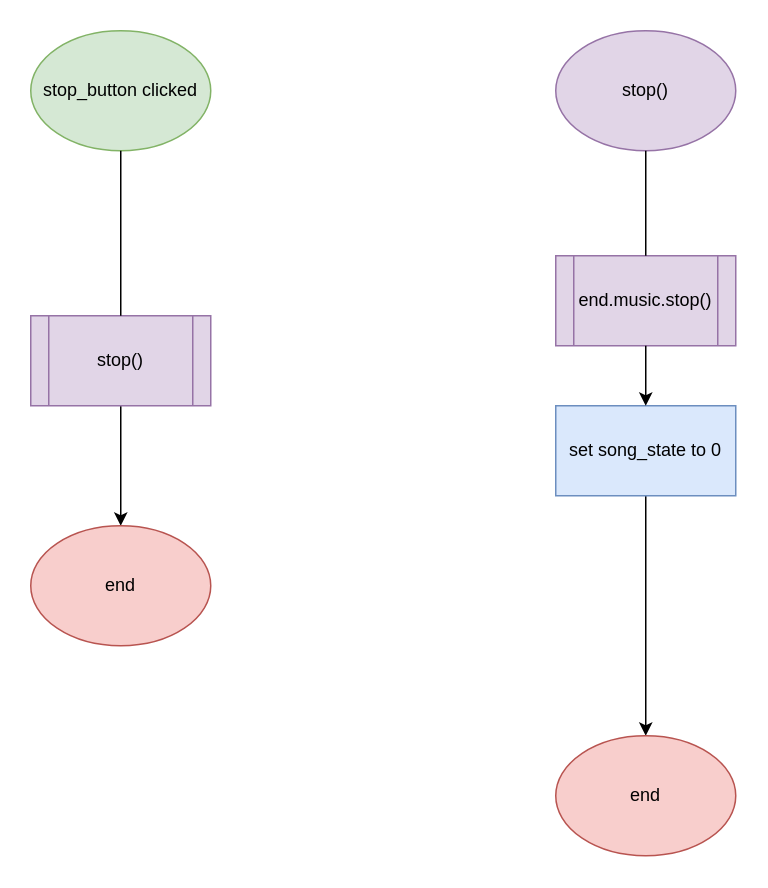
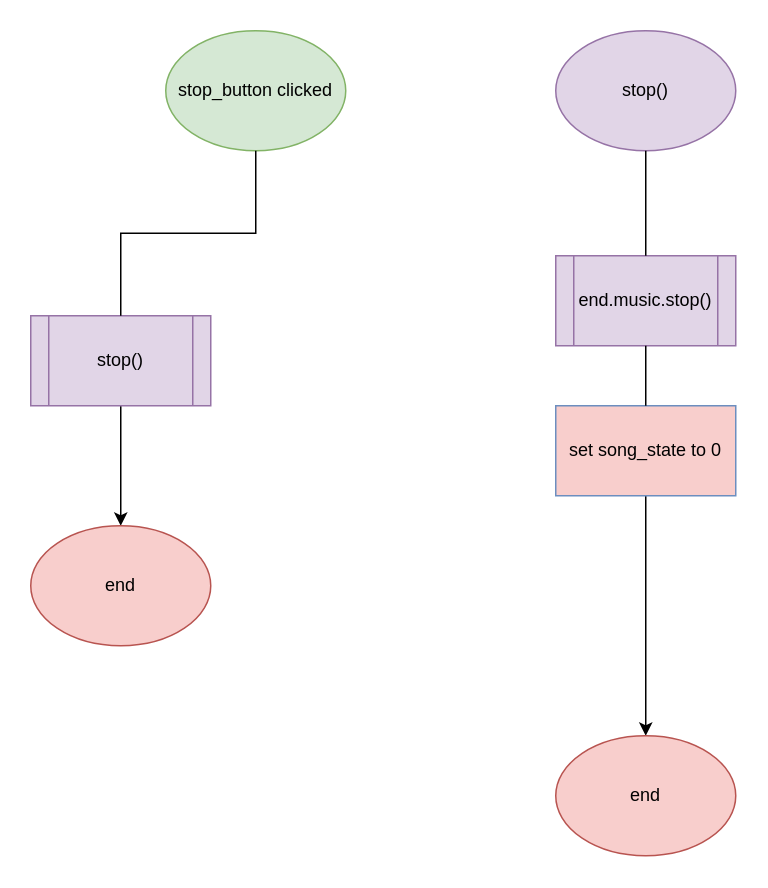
(121, 91) -> (256, 91)
(646, 394) -> (646, 398)
(646, 451) -> (646, 451)
